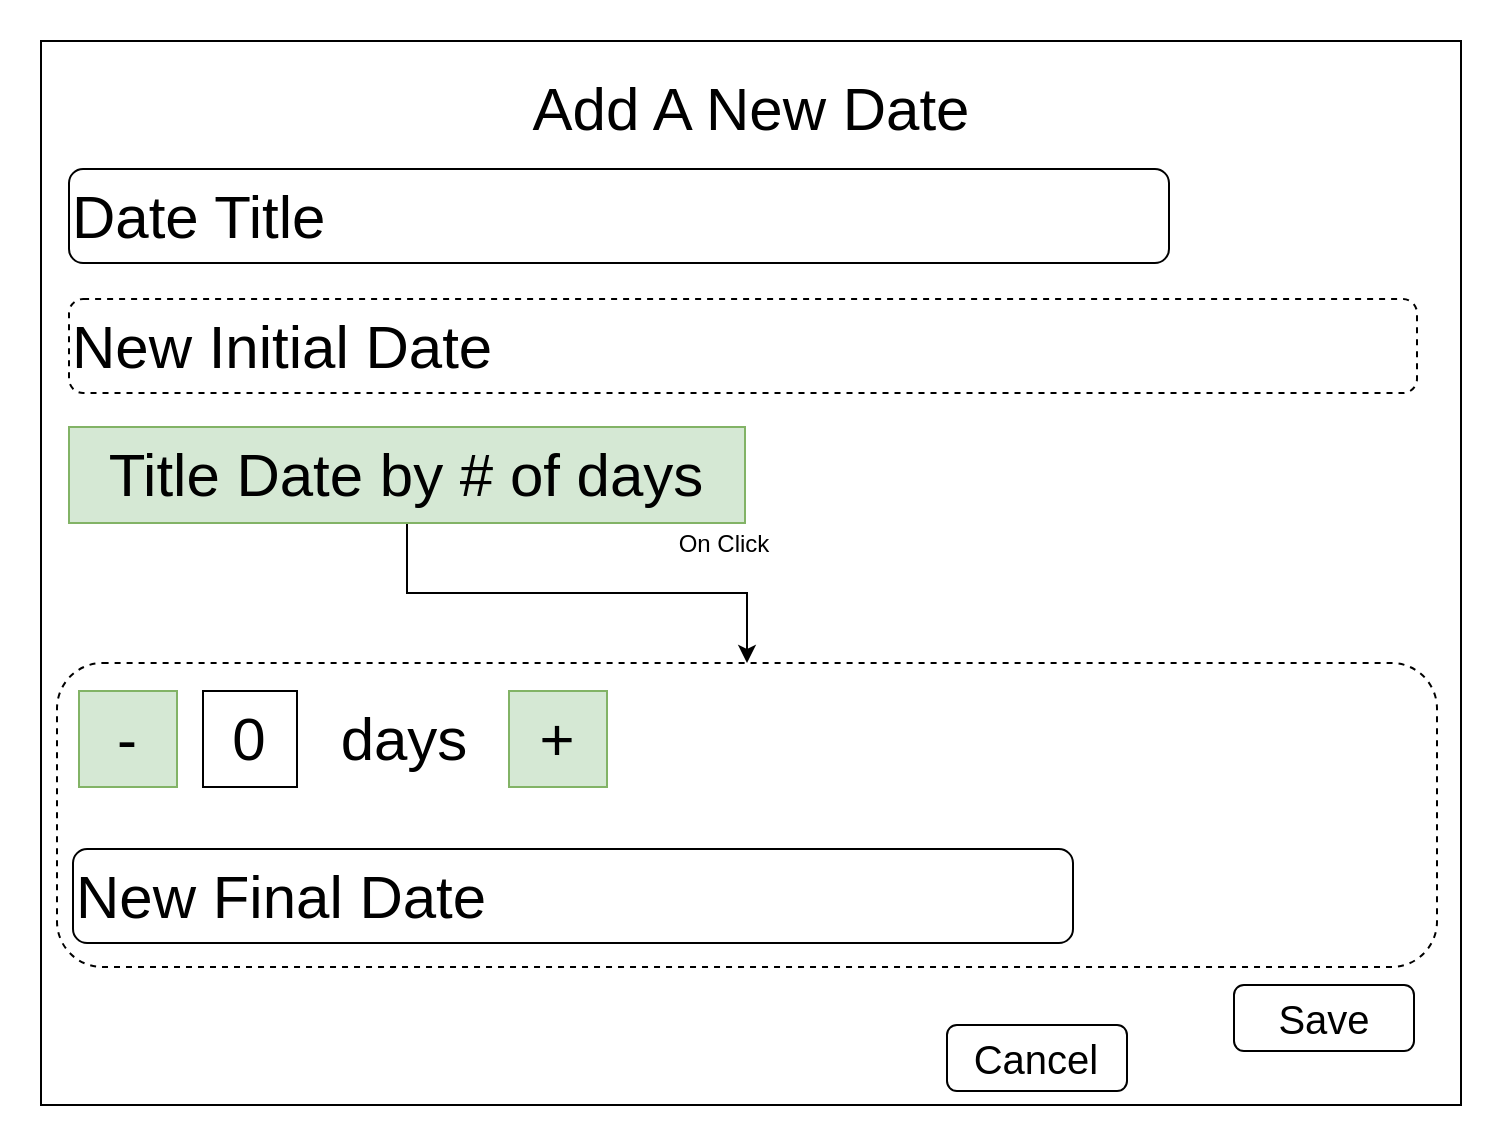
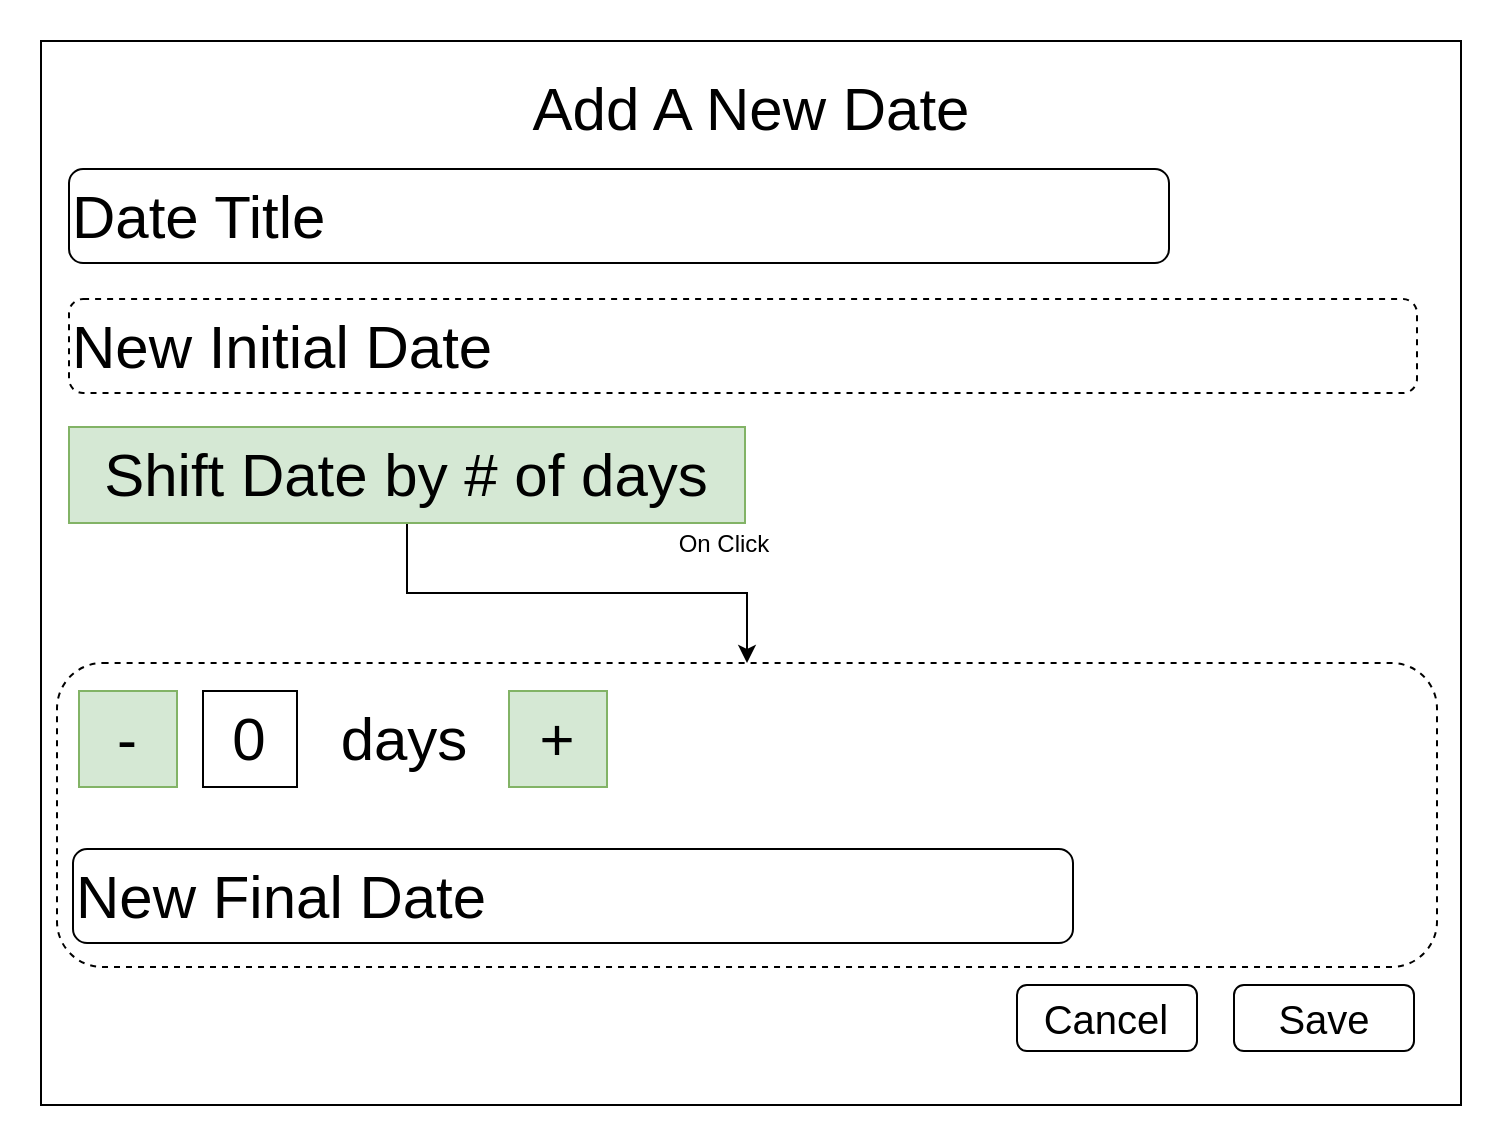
(407, 475) -> (407, 475)
(1037, 1058) -> (1107, 1018)
